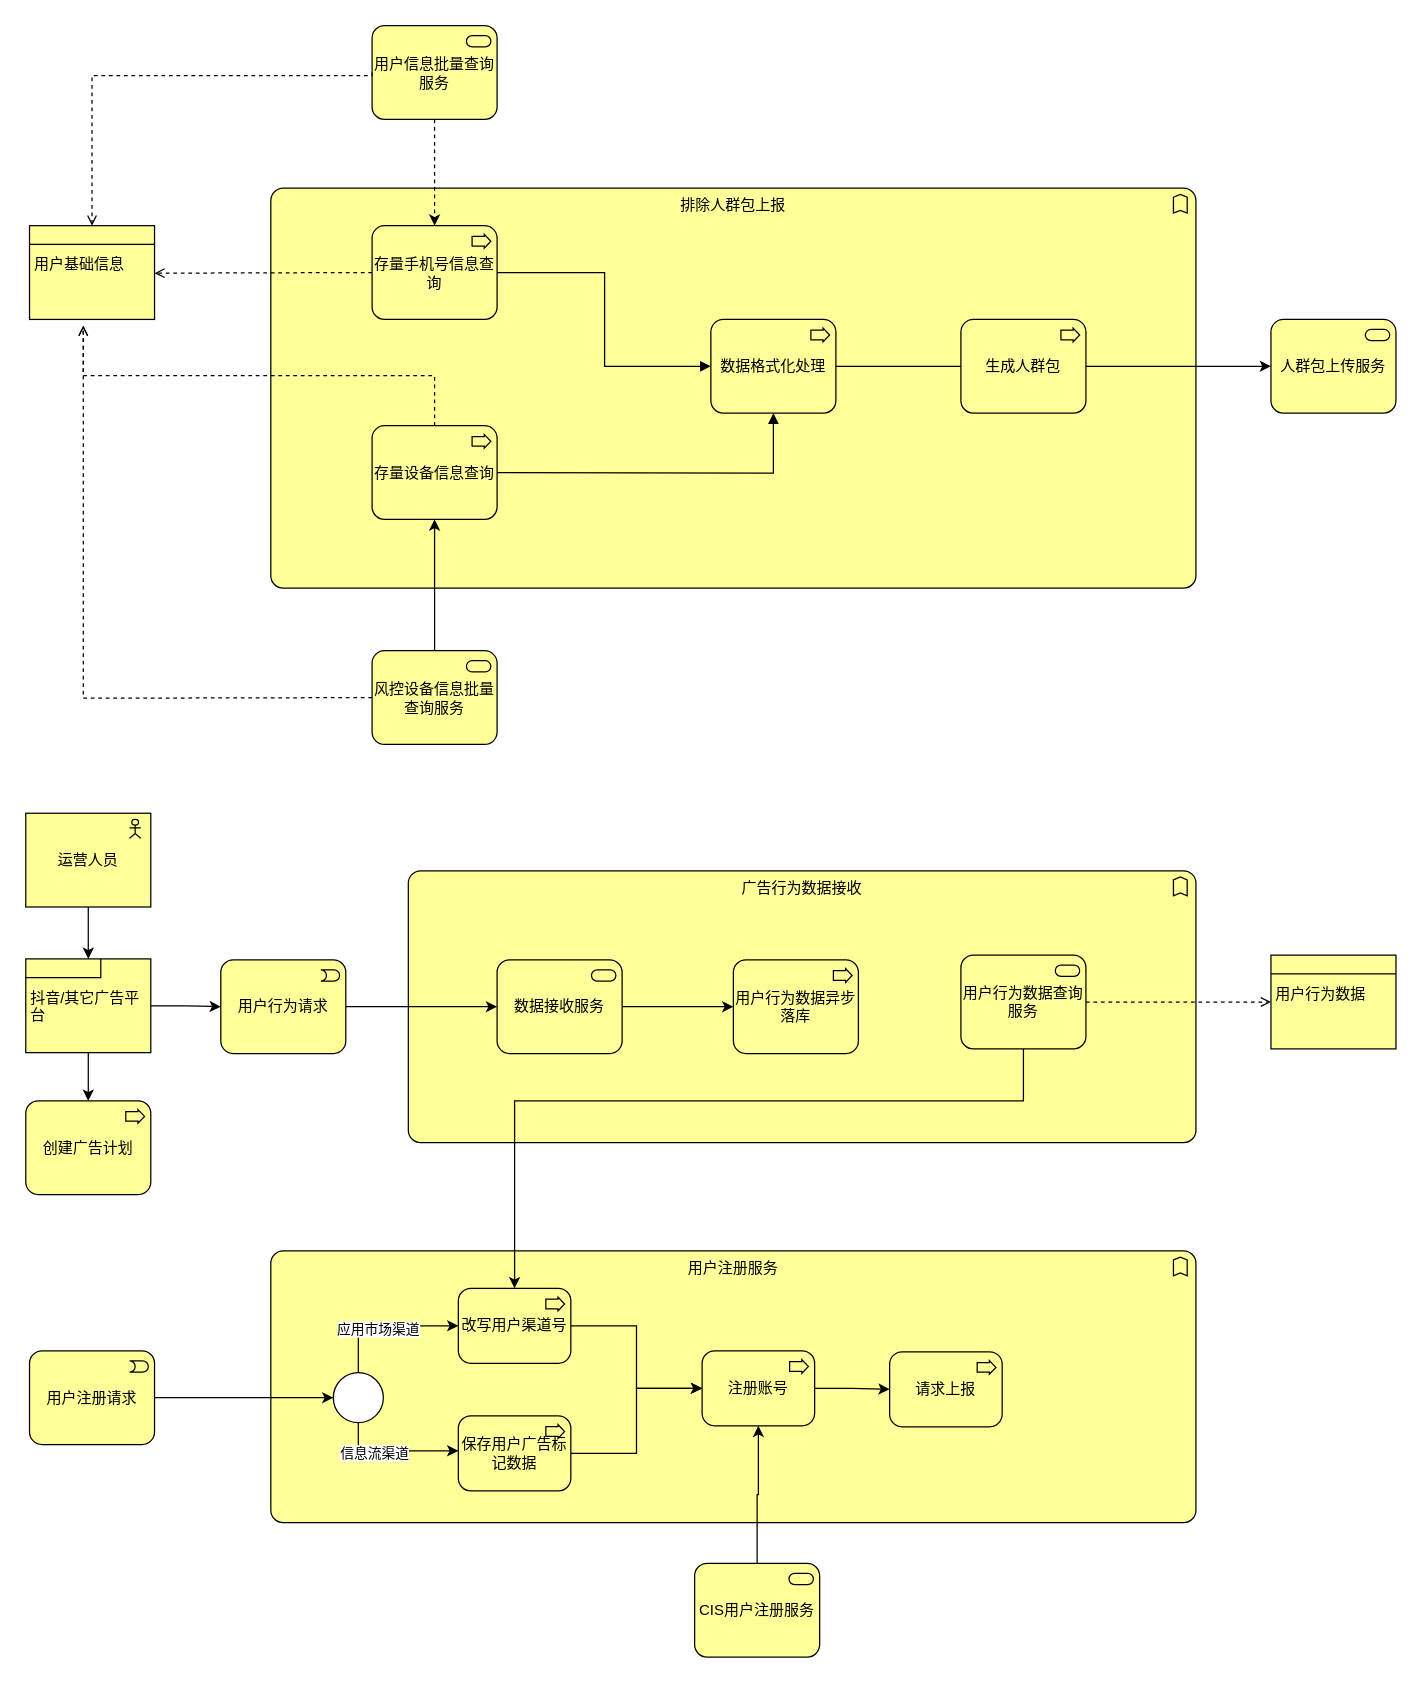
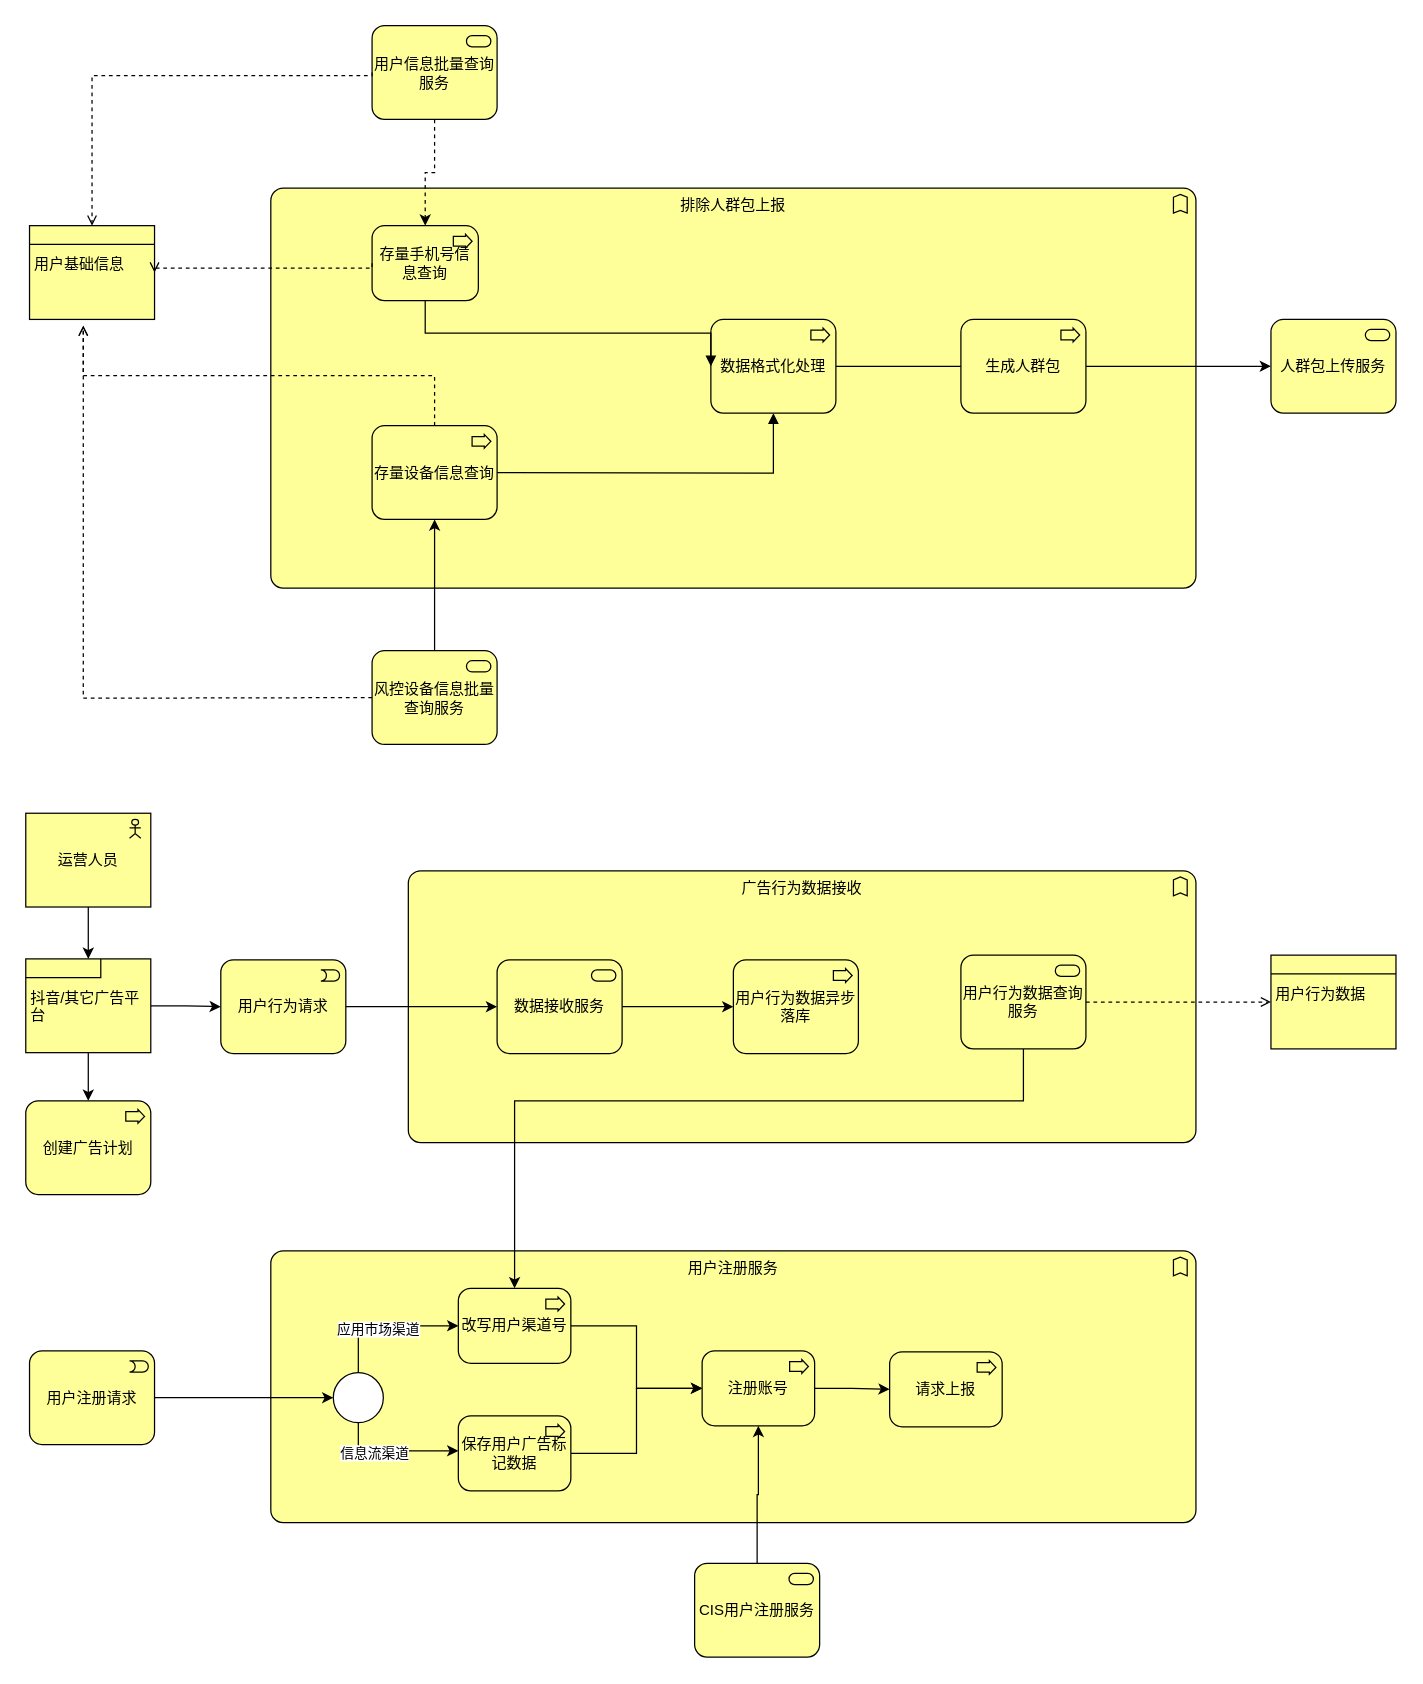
(434, 273) -> (425, 263)
